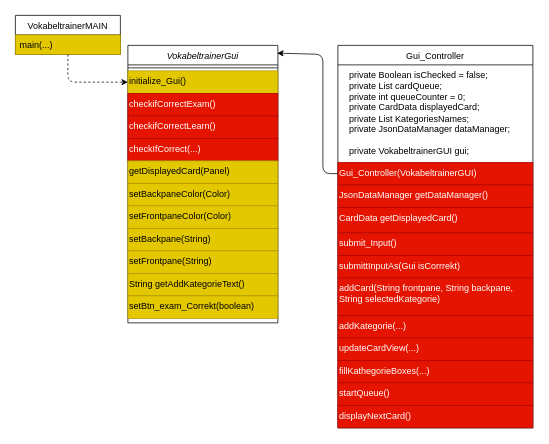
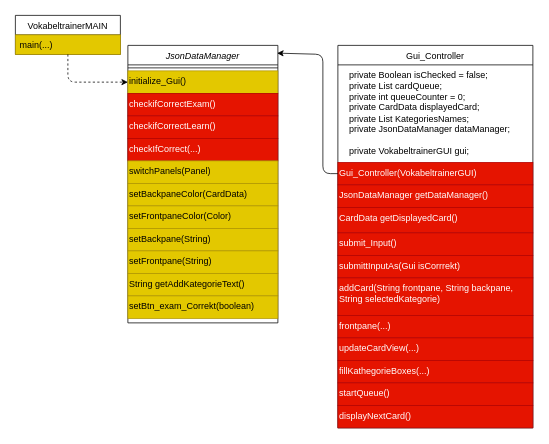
(203, 56) -> (203, 56)
(184, 172) -> (174, 172)
(185, 194) -> (194, 194)
(378, 326) -> (371, 326)
